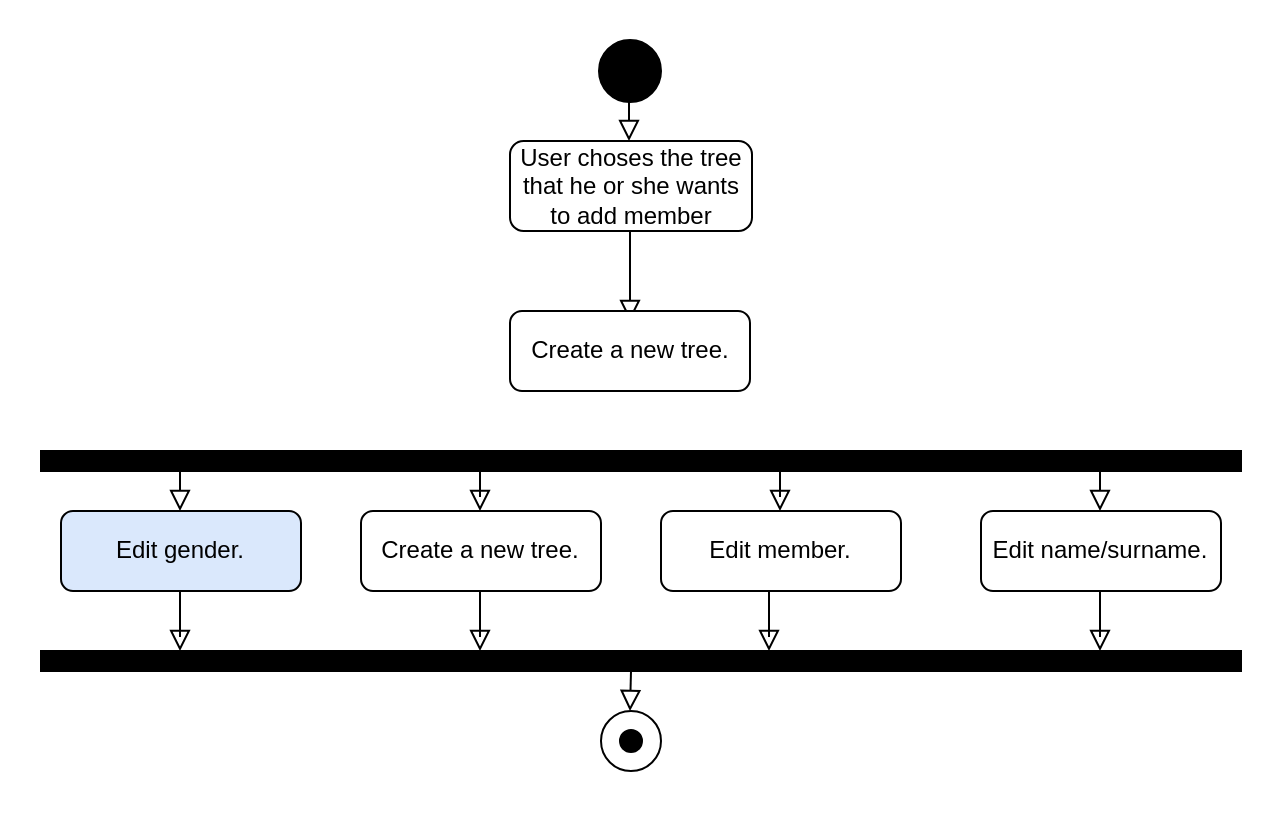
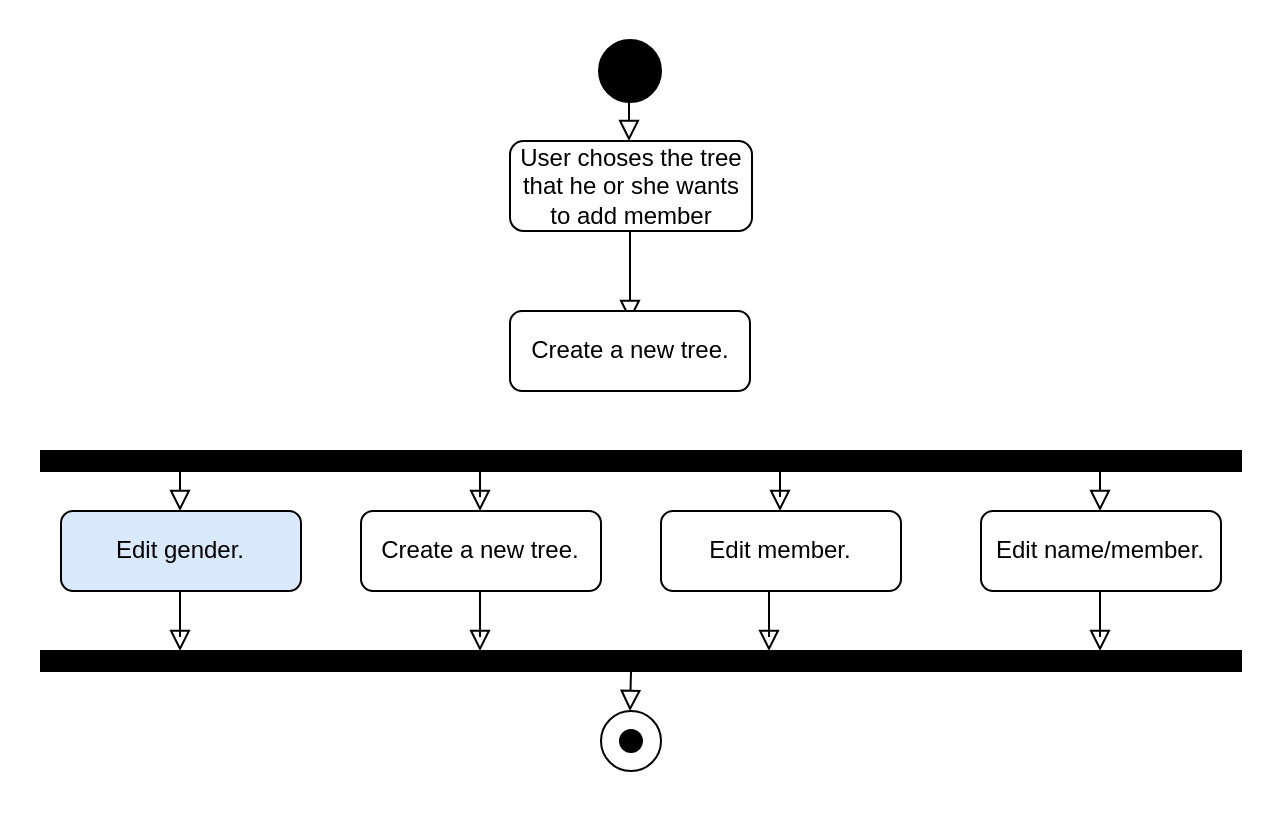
(1101, 551) -> (1101, 551)
